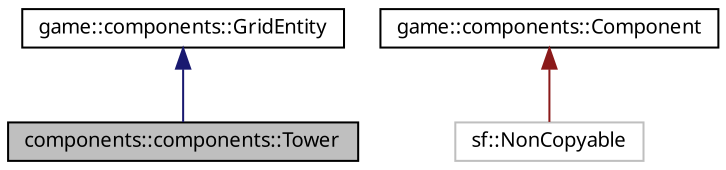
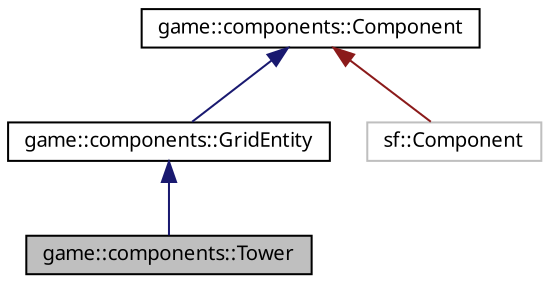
none -> (232, 91)
(183, 142) -> (169, 255)
(549, 142) -> (454, 142)
